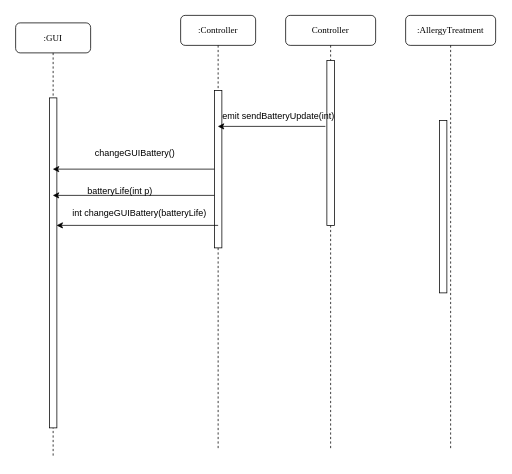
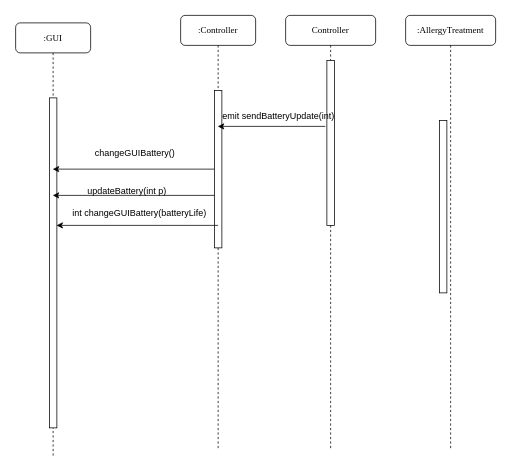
(129, 191) -> (135, 191)
